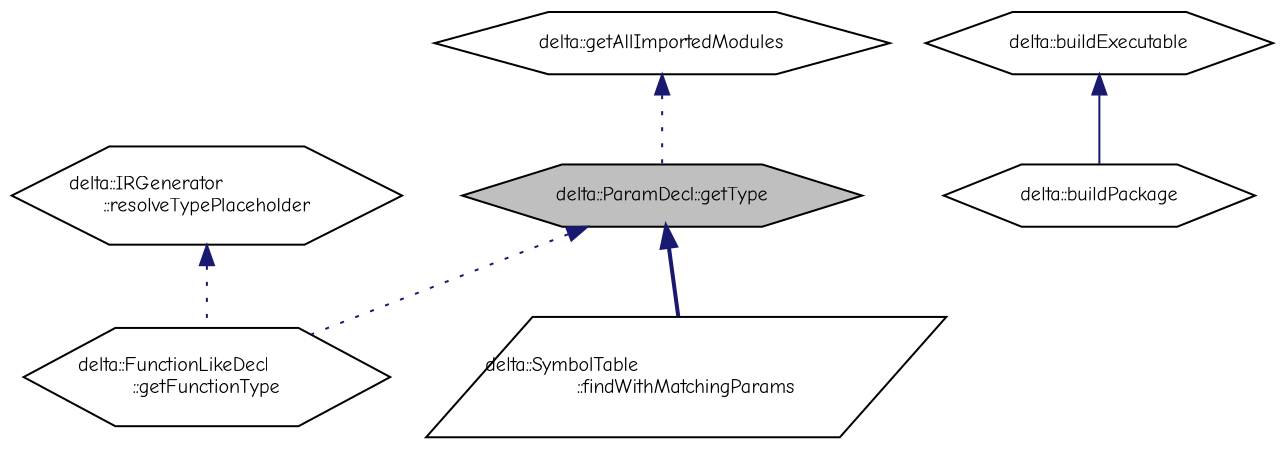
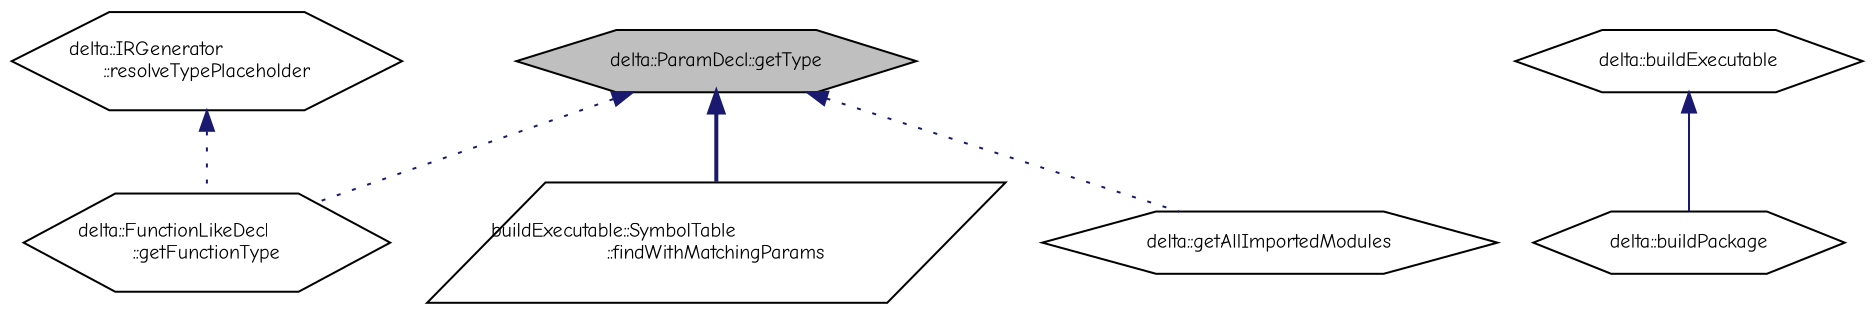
(662, 130) -> (1003, 155)
(686, 377) -> (716, 243)
